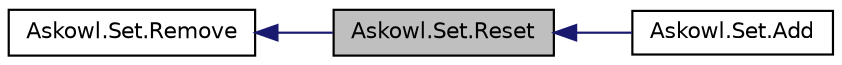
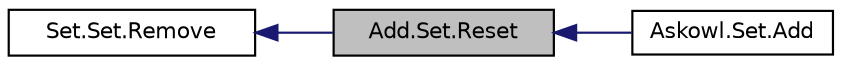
(132, 33) -> (132, 33)
(444, 33) -> (444, 33)
